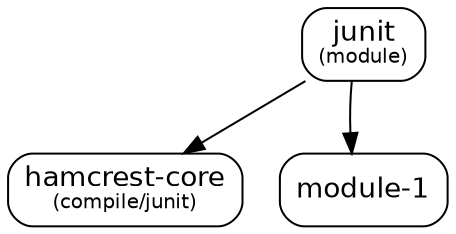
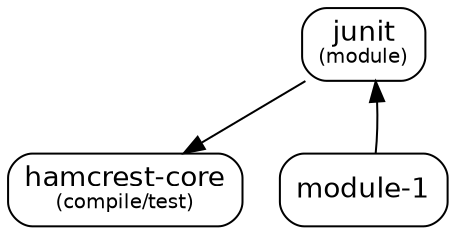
(350, 107) -> (377, 128)
(125, 202) -> (125, 202)
